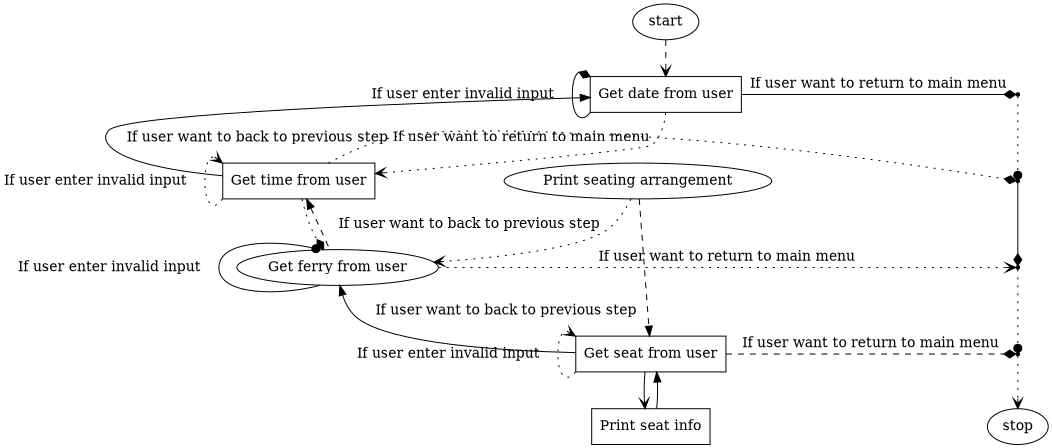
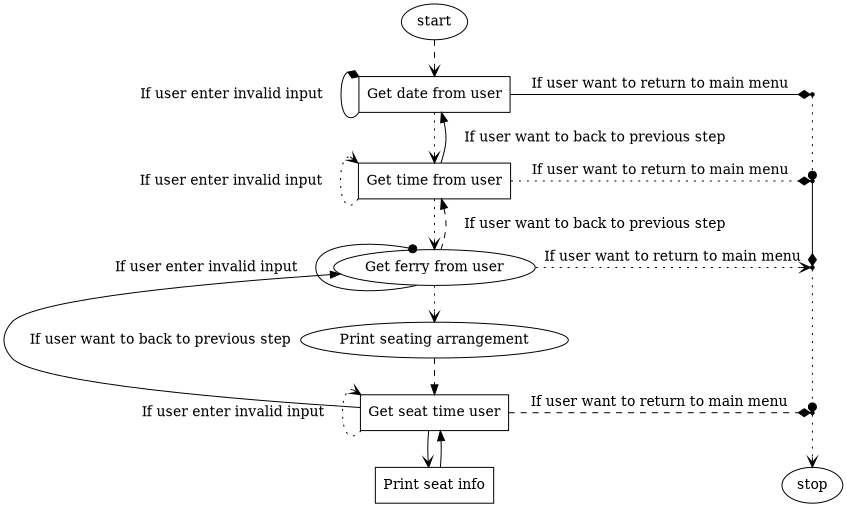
(308, 220) -> (435, 219)
(547, 249) -> (435, 299)
(651, 354) -> (435, 413)
